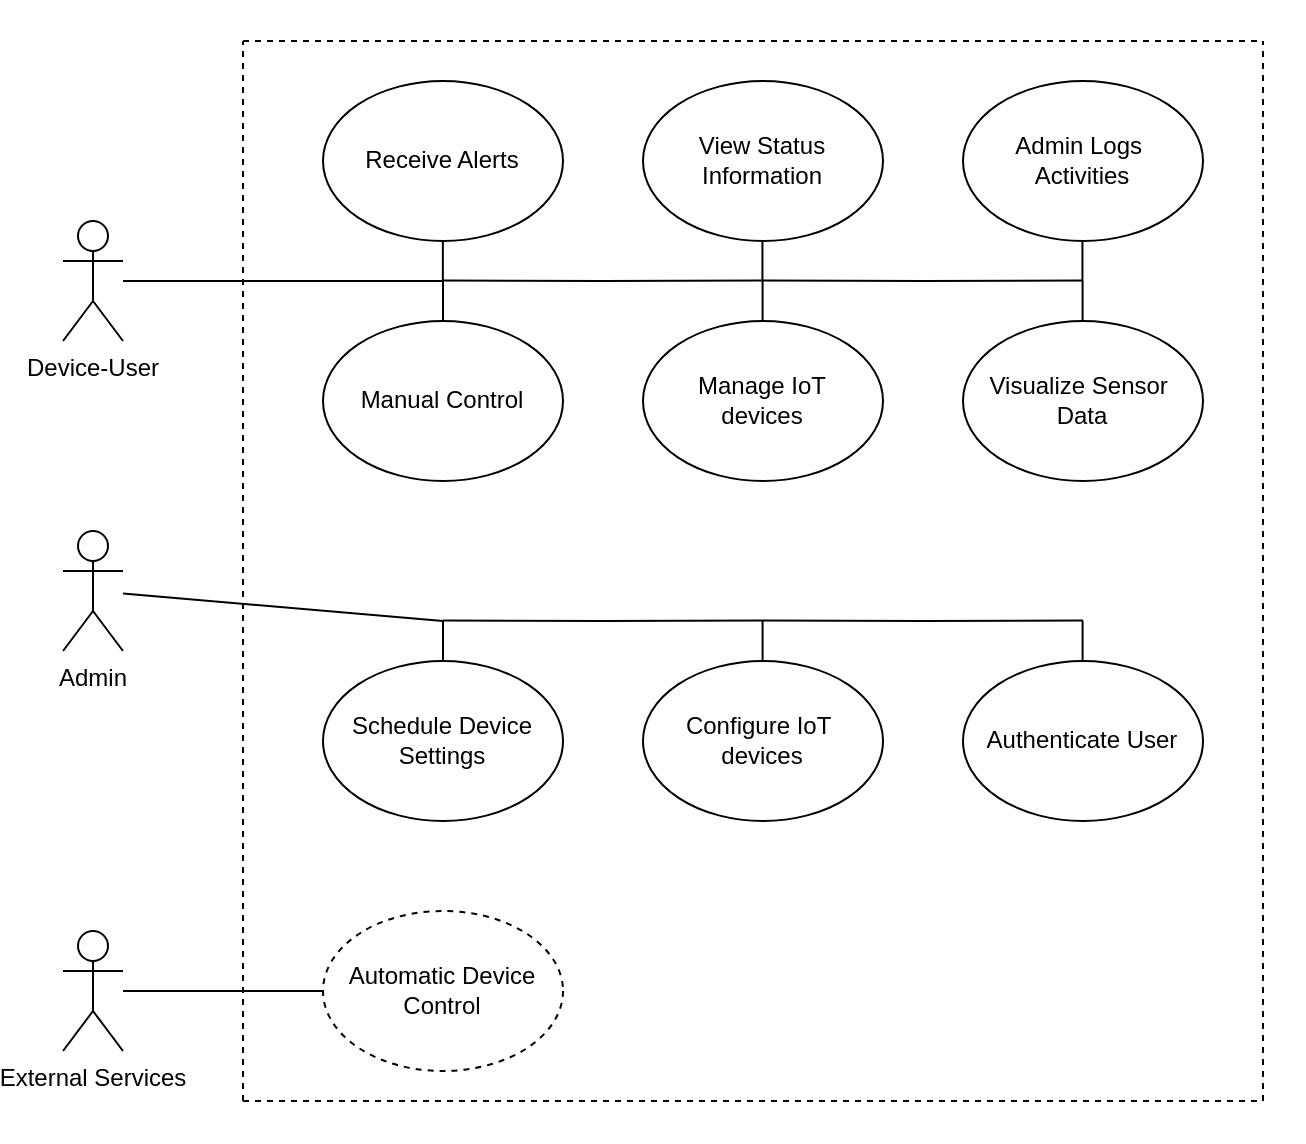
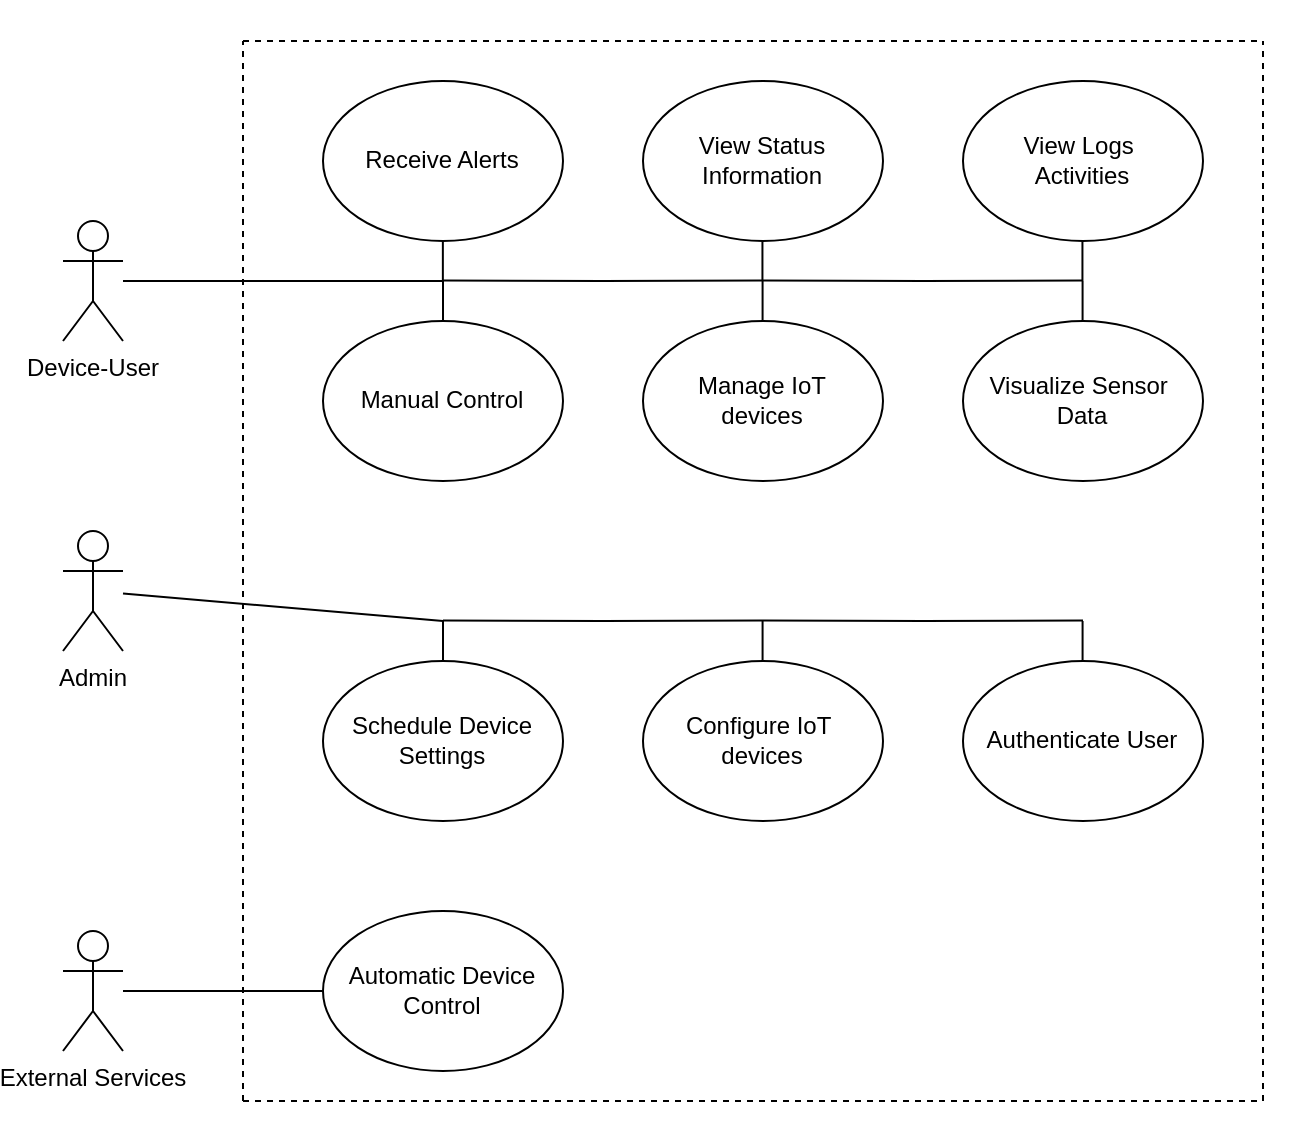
(1083, 161) -> (1083, 161)
(443, 991) -> (443, 991)
